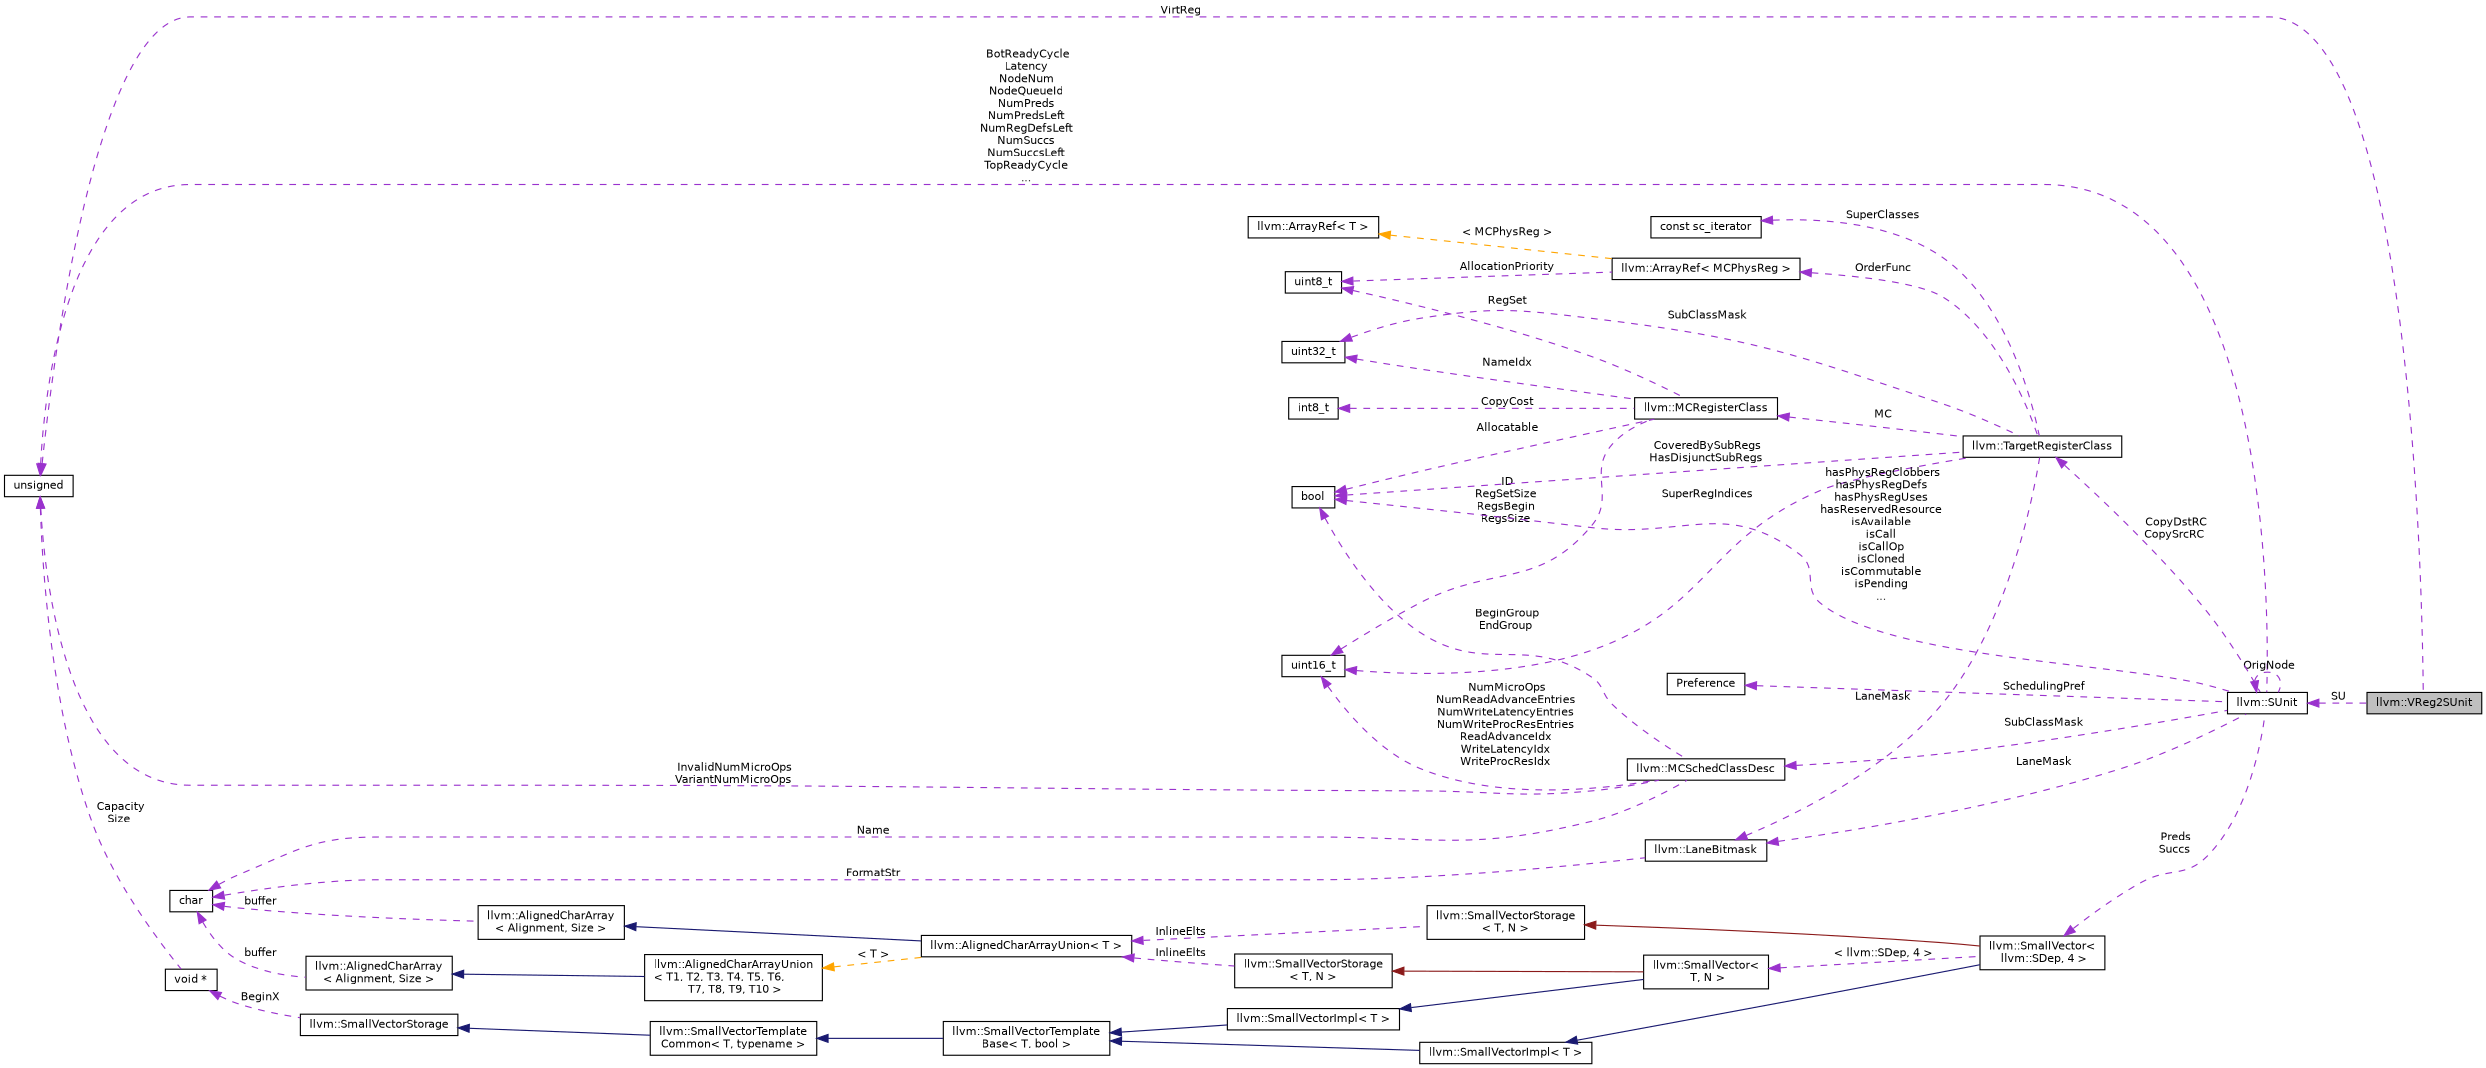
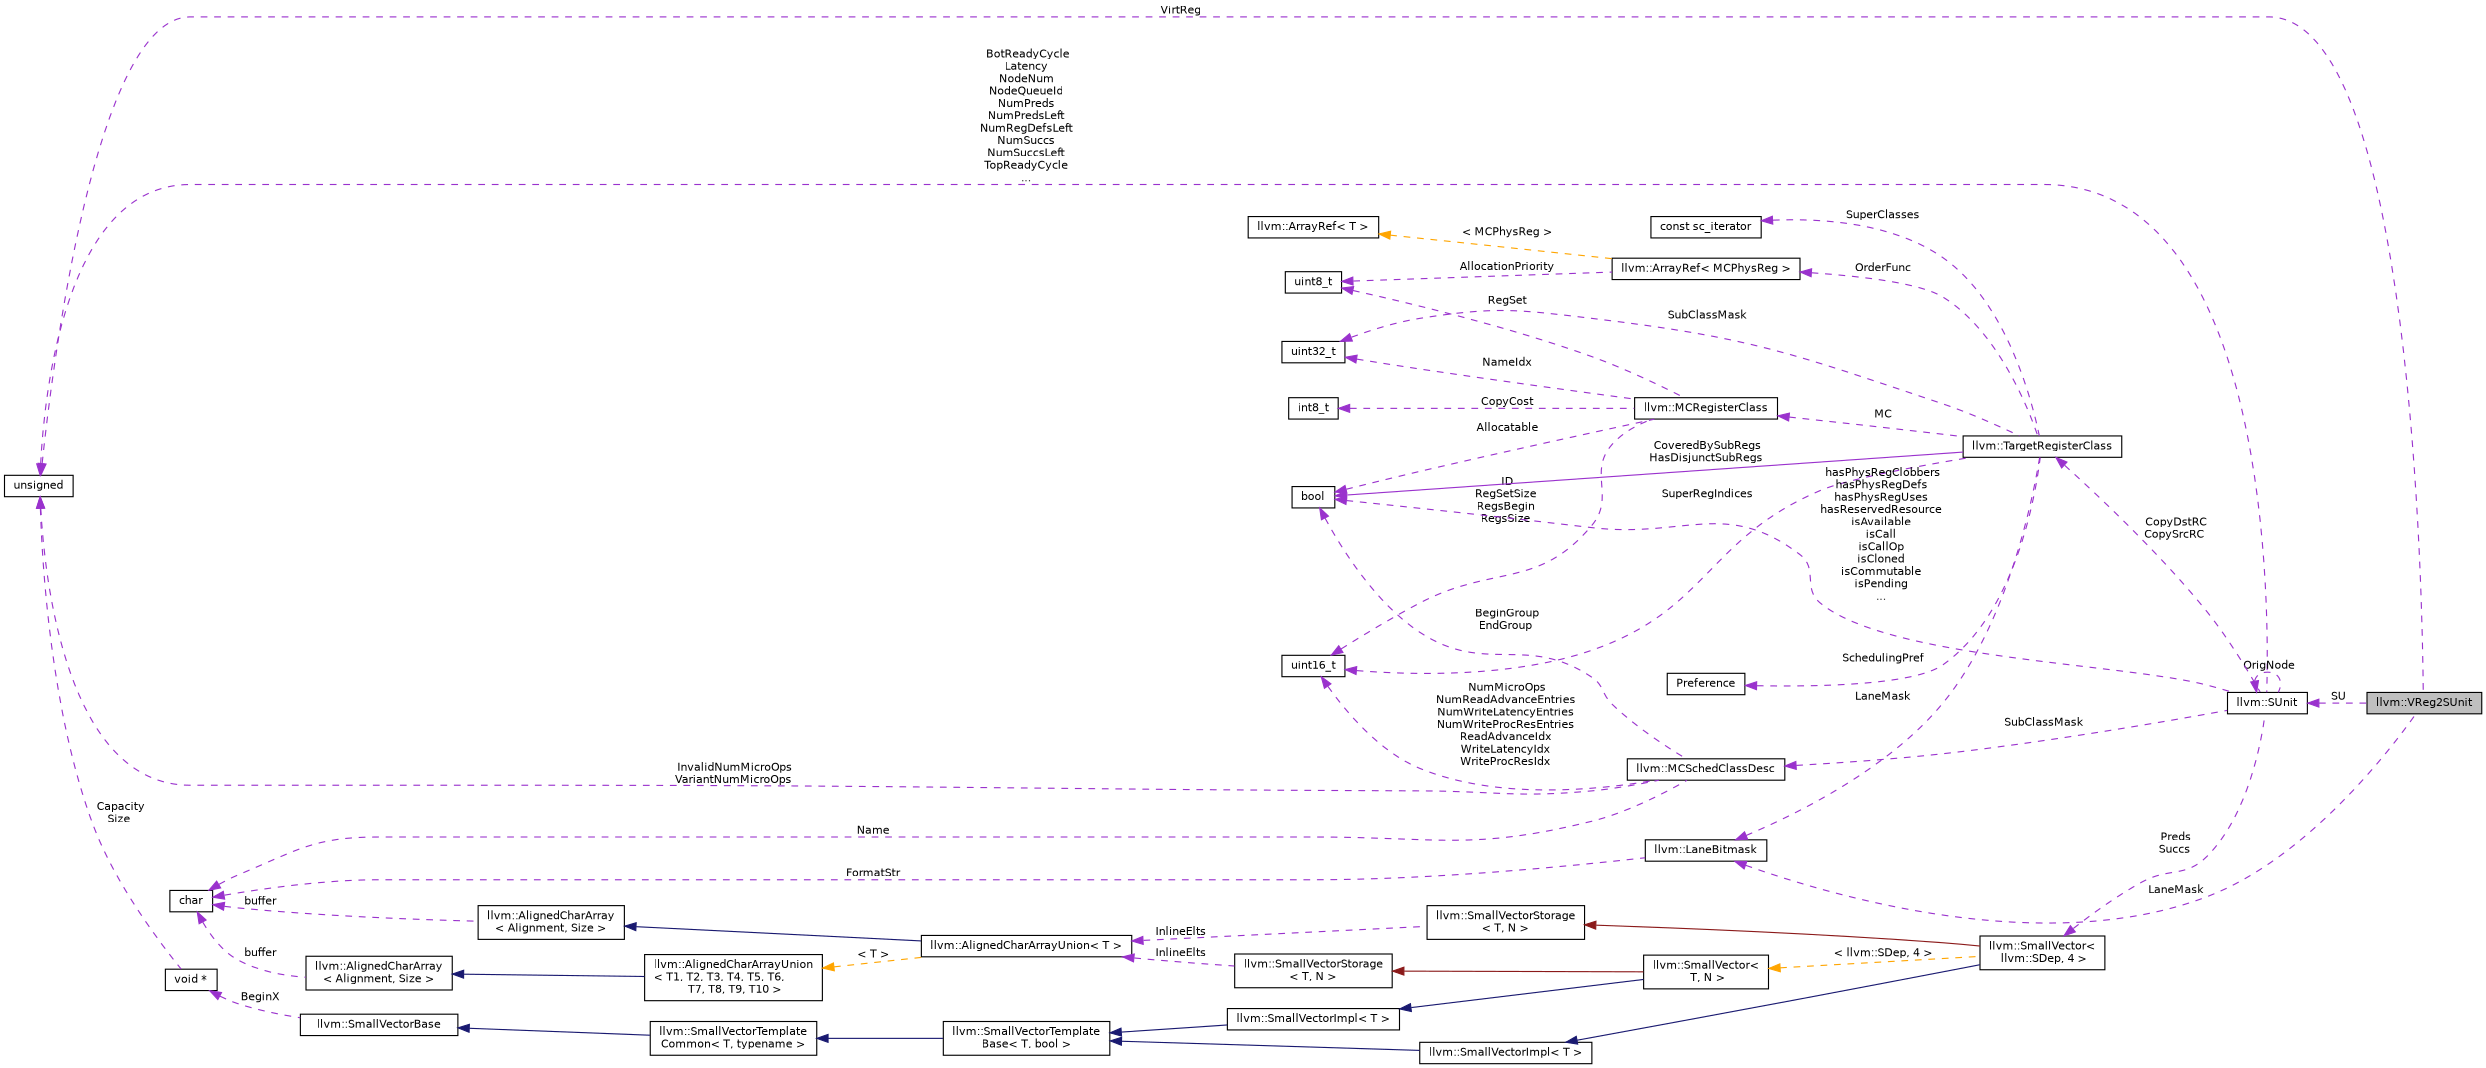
(1655, 474) -> (1655, 474)
(1992, 694) -> (1952, 657)
(2018, 797) -> (2115, 918)
(1880, 962) -> (1880, 962)
(379, 1025) -> (379, 1025)
